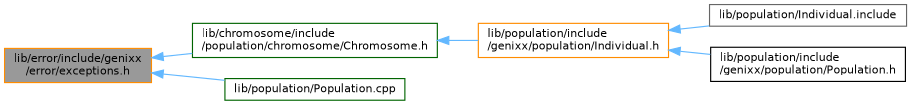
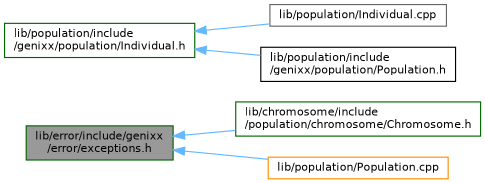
(808, 15) -> (358, 15)
(464, 40) -> none
(573, 40) -> (100, 40)
(78, 65) -> (100, 143)
(315, 89) -> (358, 168)
